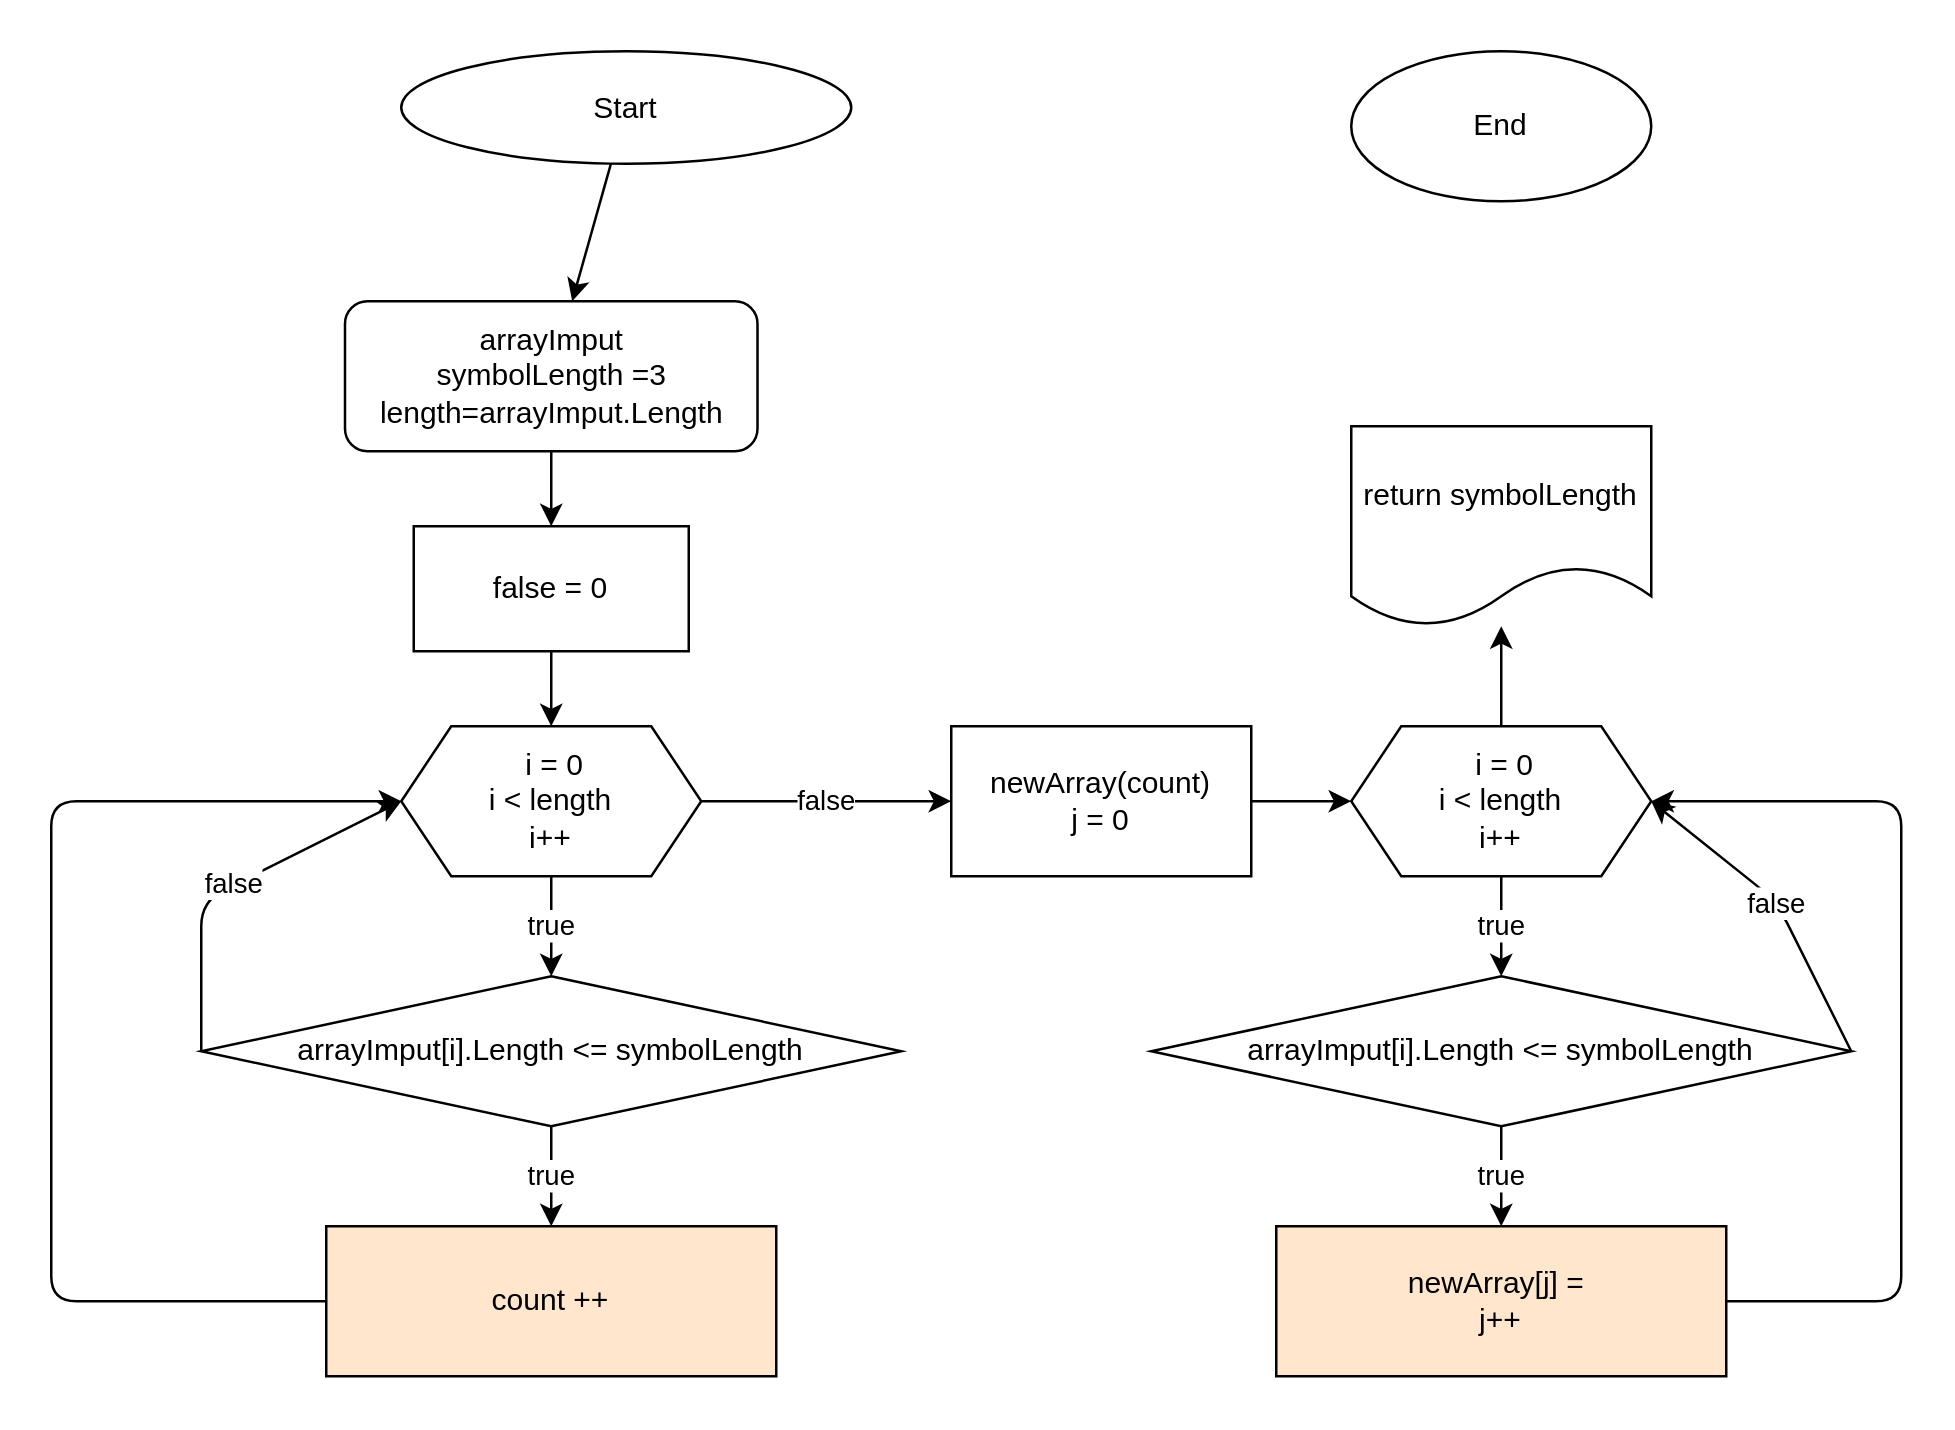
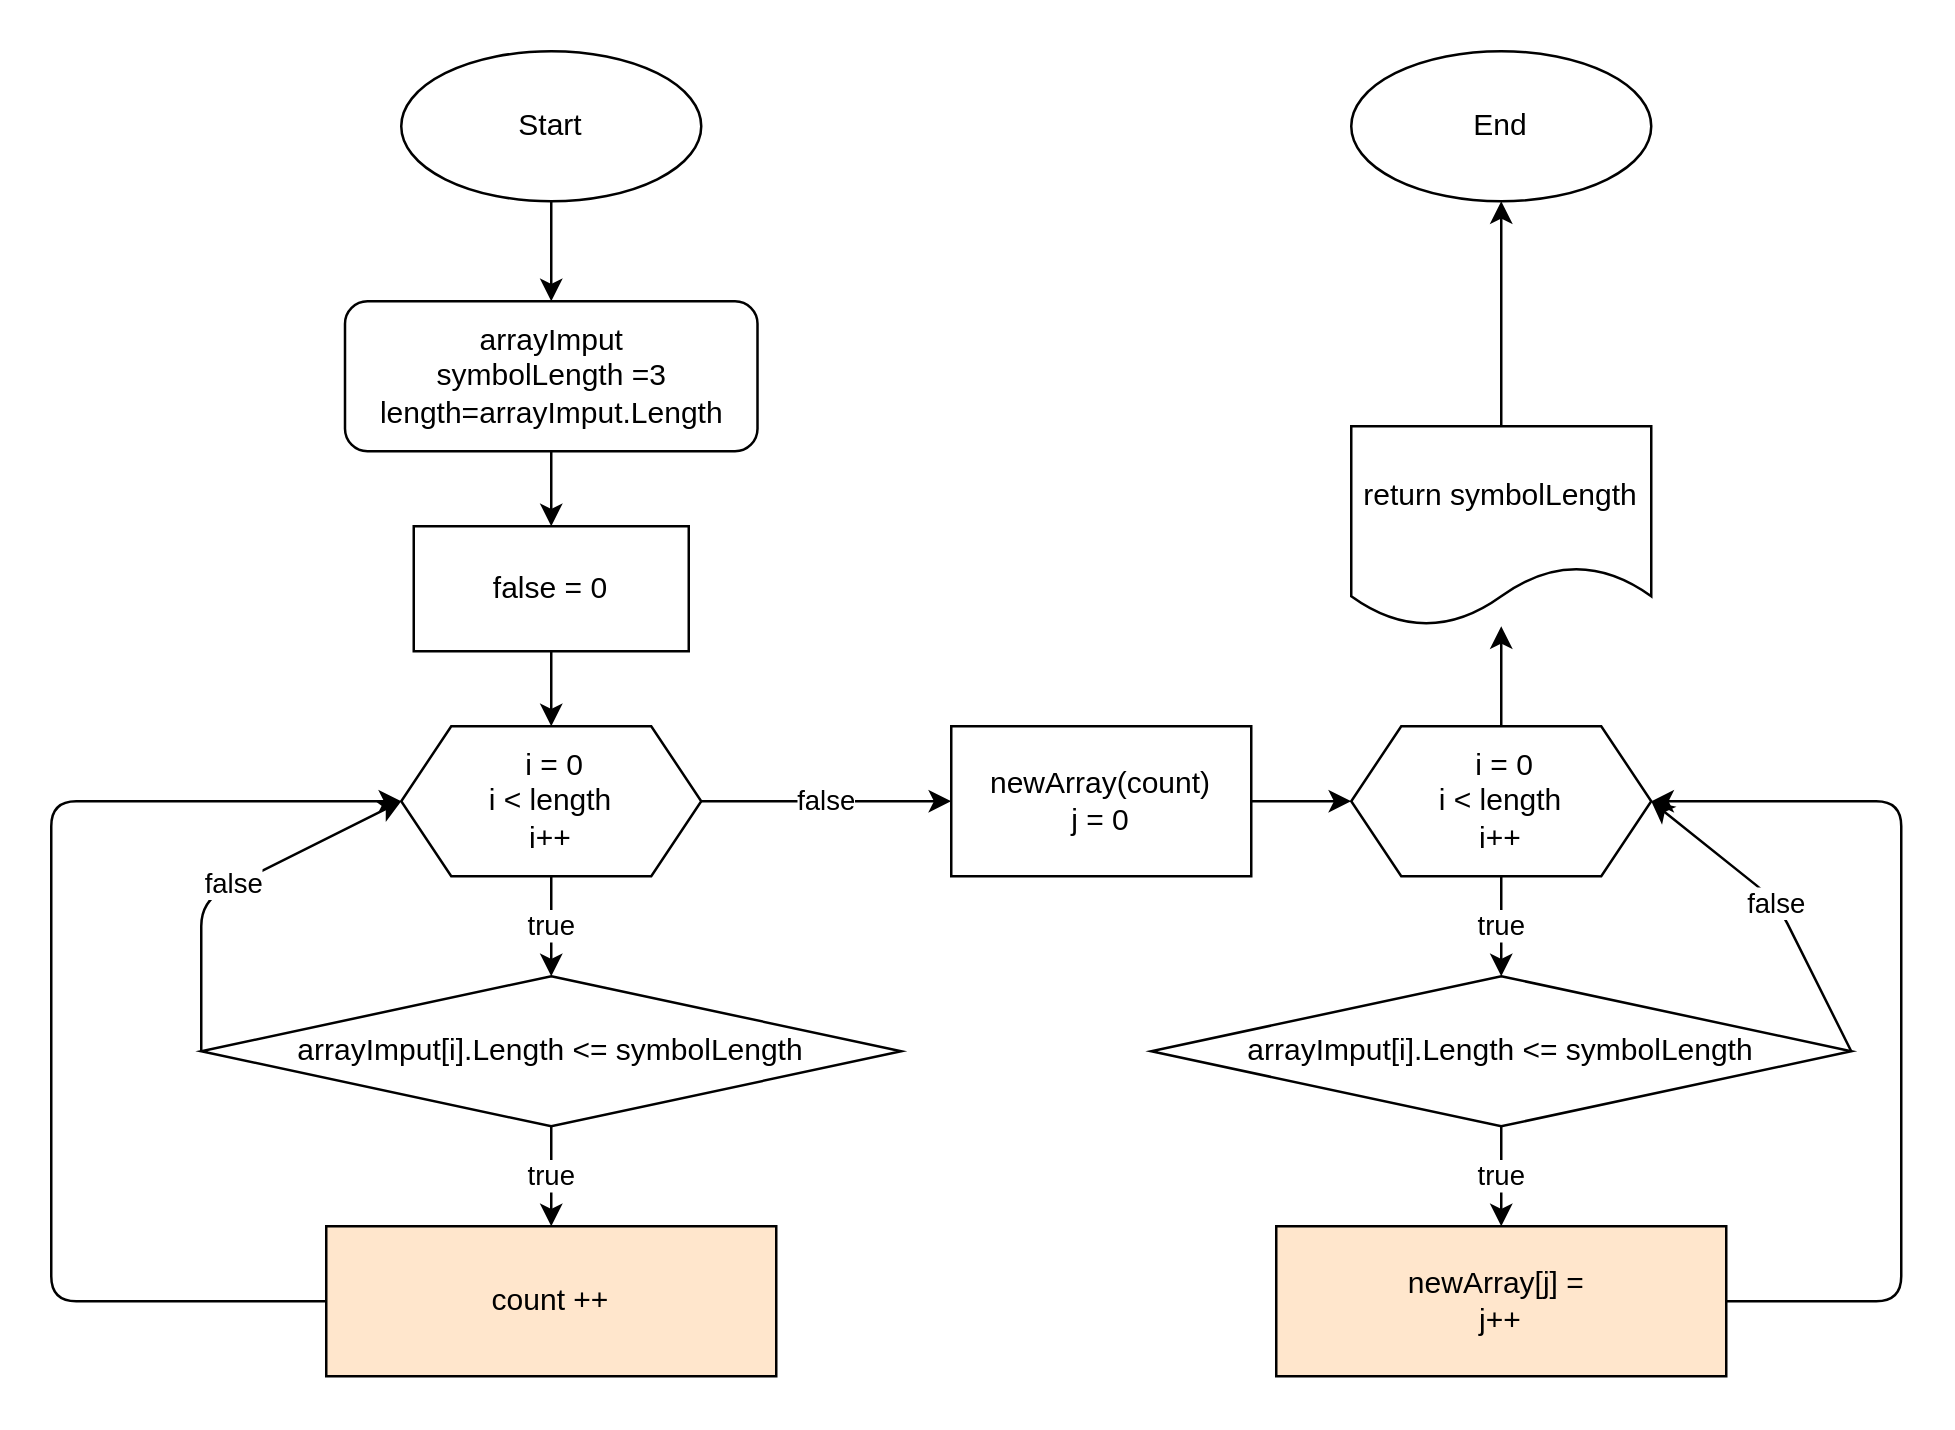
(626, 108) -> (551, 126)
none -> (1501, 322)
